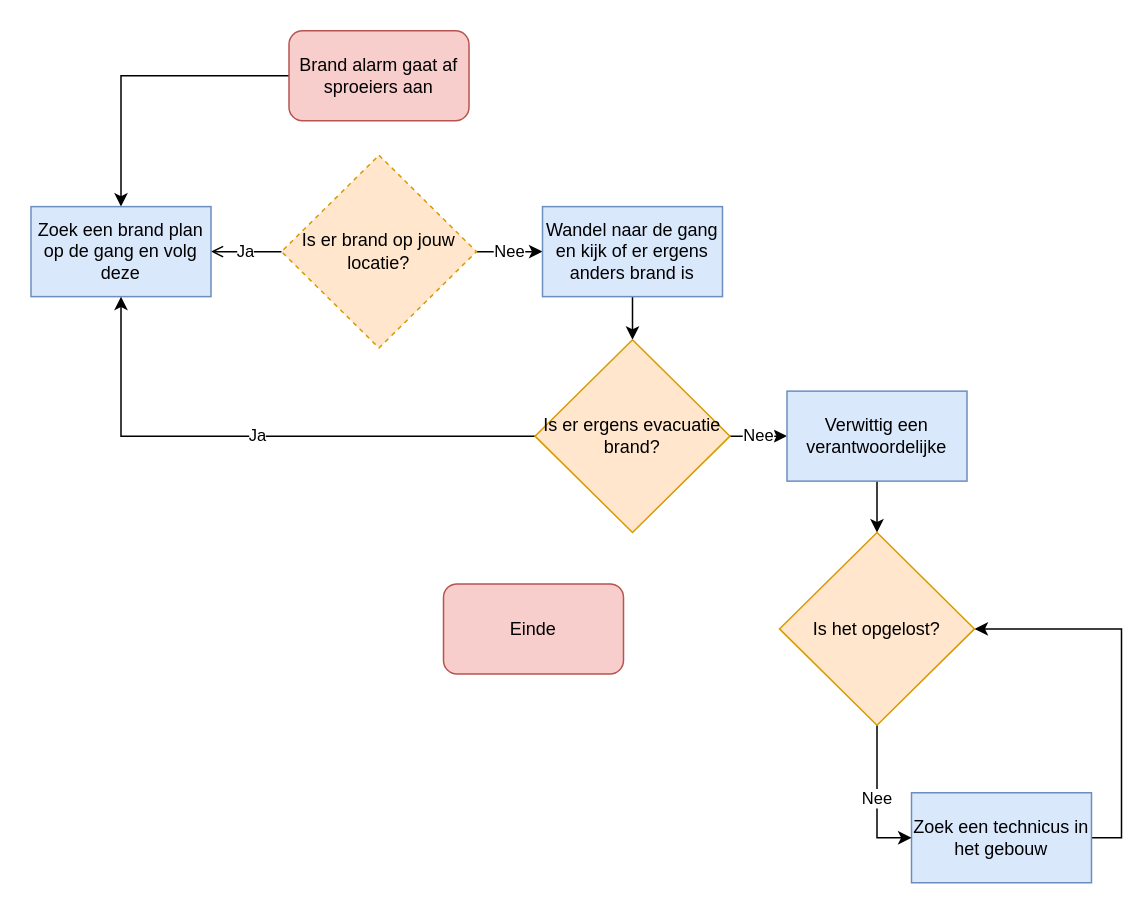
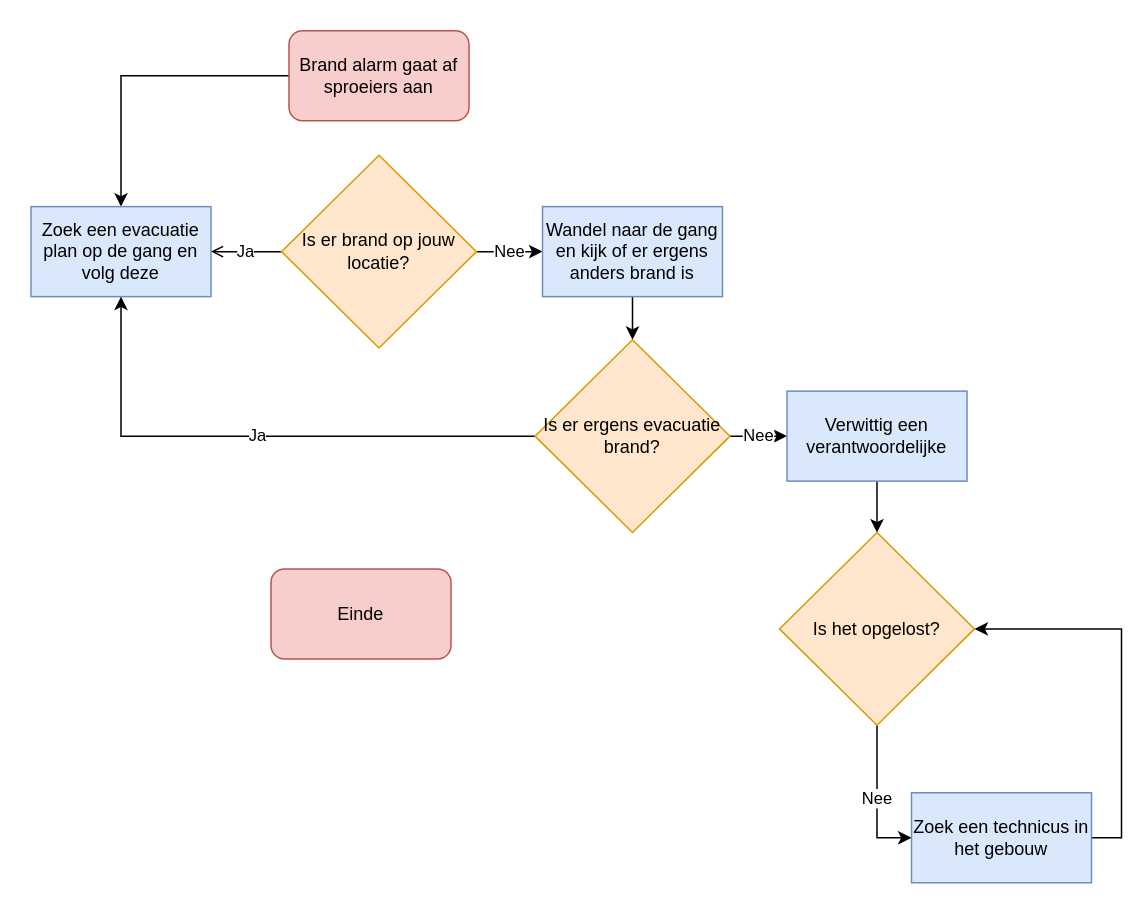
(121, 251) -> (121, 251)
(379, 252) -> (379, 252)
(533, 629) -> (361, 614)
